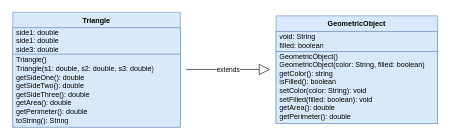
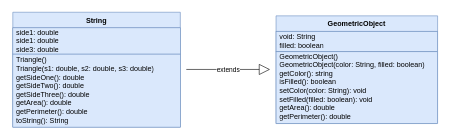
(96, 21) -> (96, 21)
